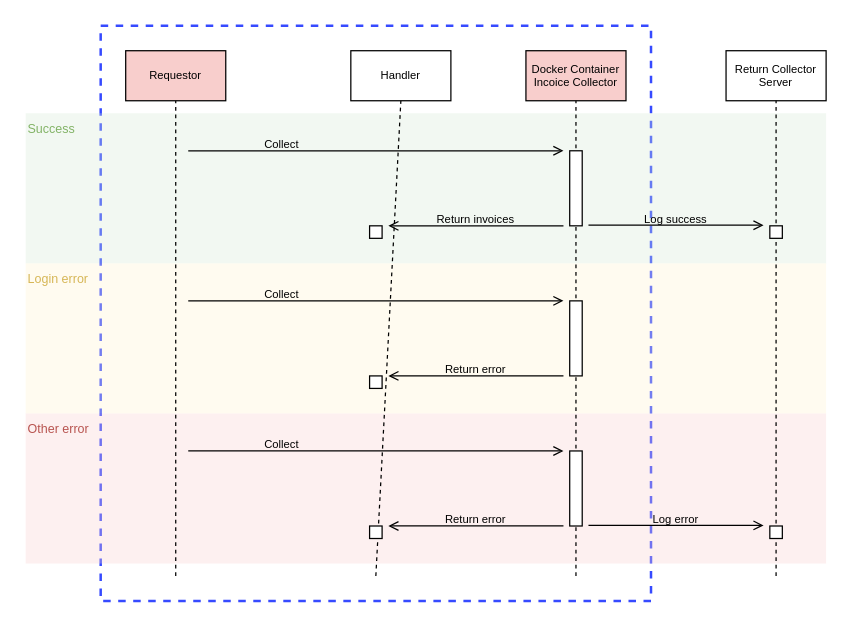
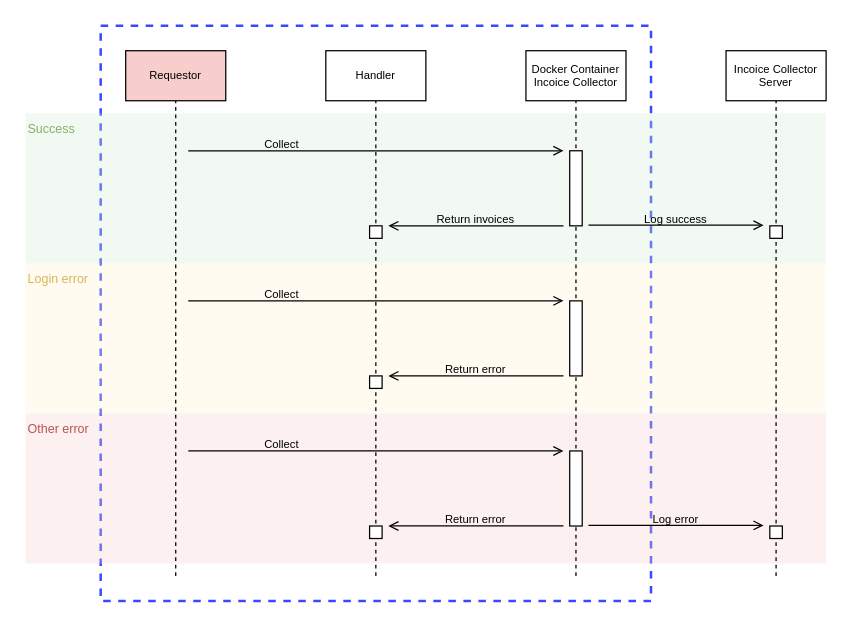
(401, 76) -> (376, 76)
(576, 76) -> (576, 76)
(776, 76) -> (776, 76)
